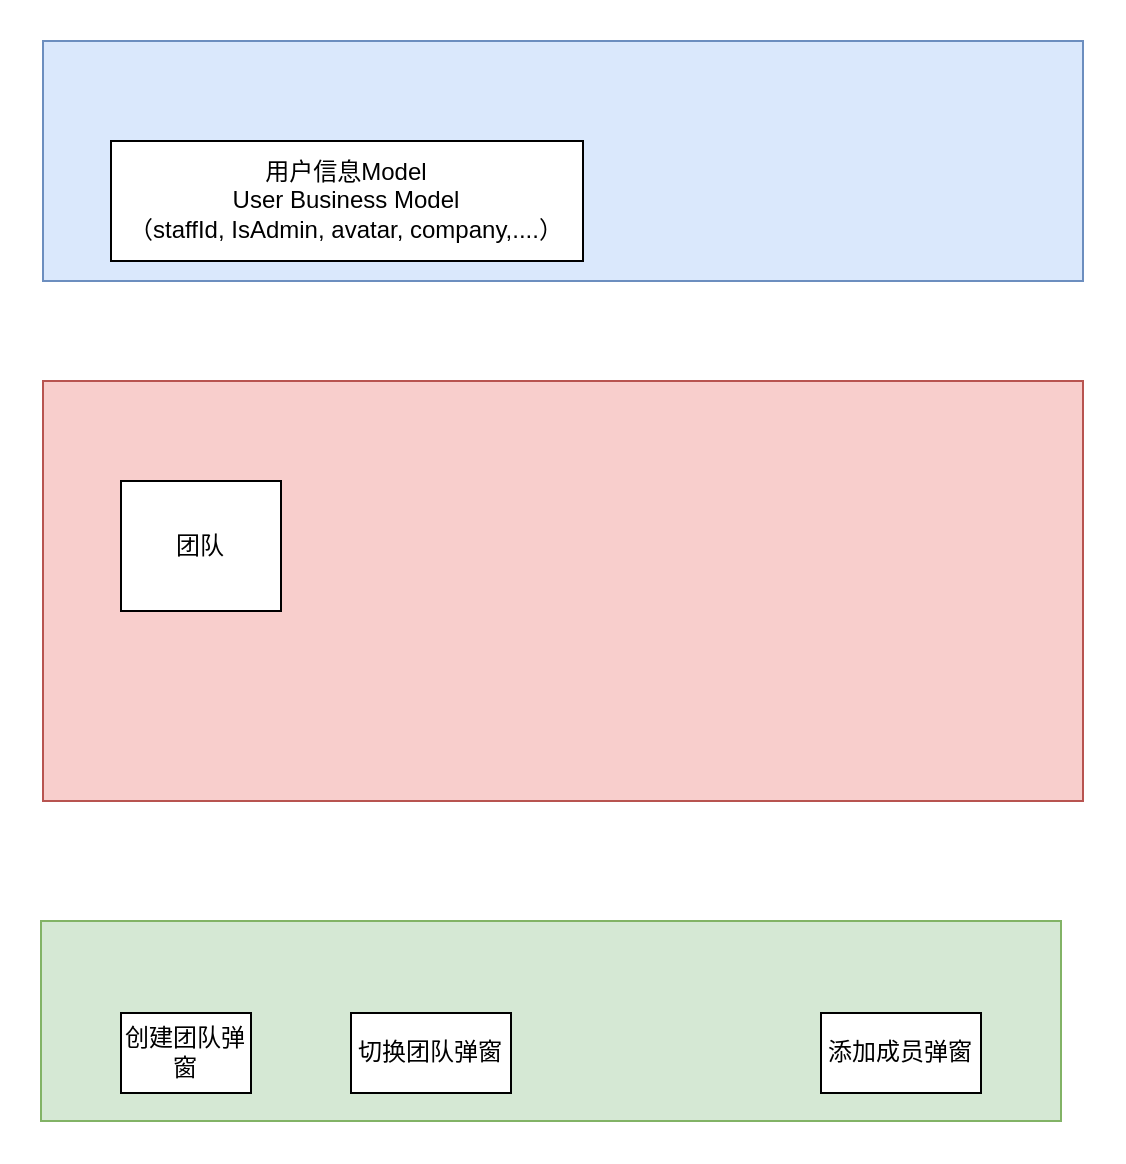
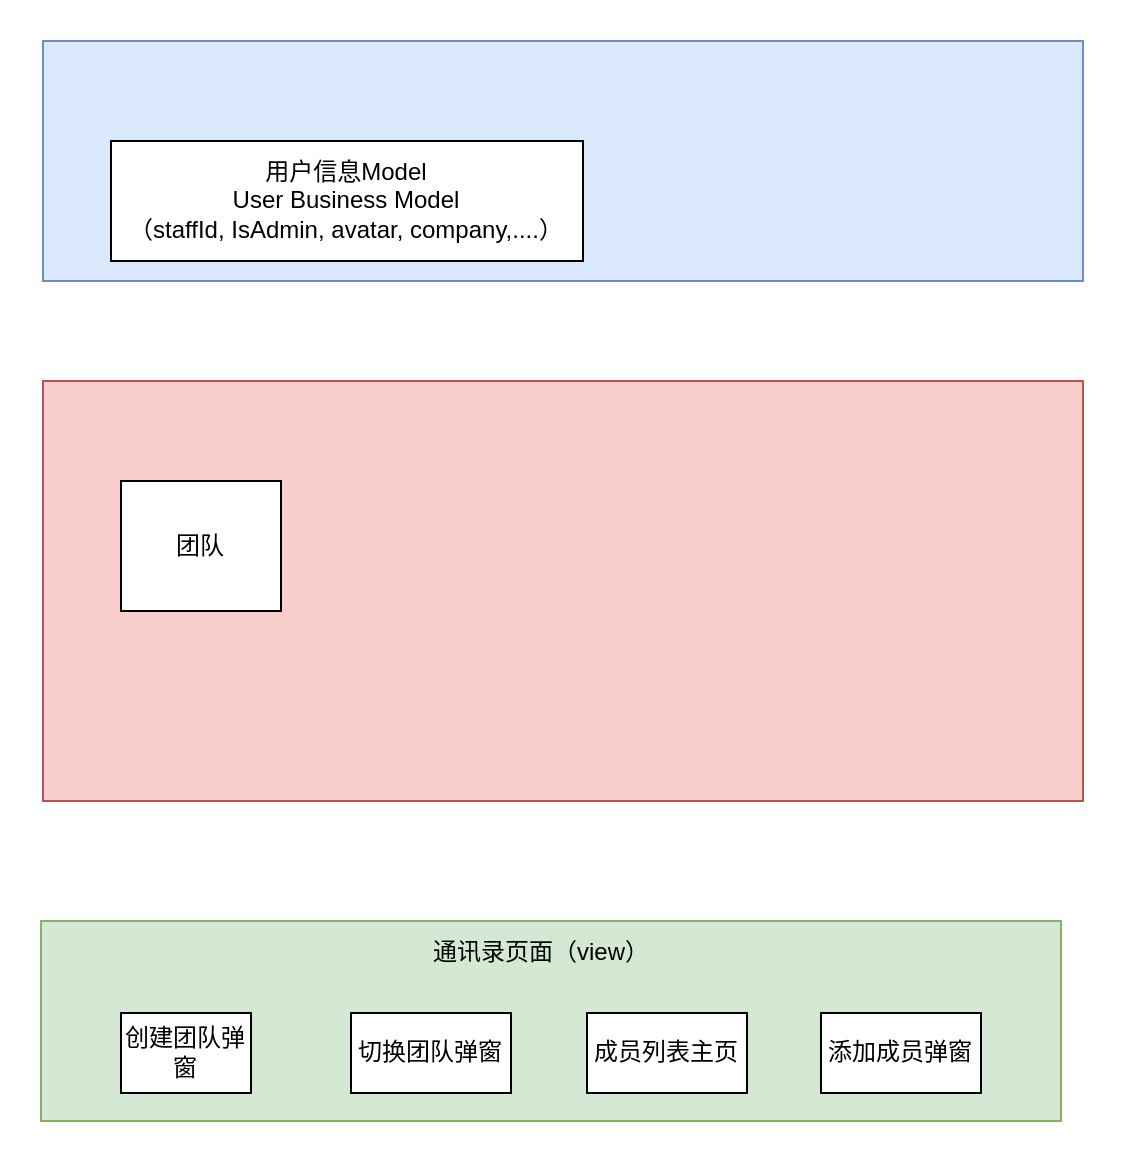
none -> (542, 953)
none -> (667, 1053)
